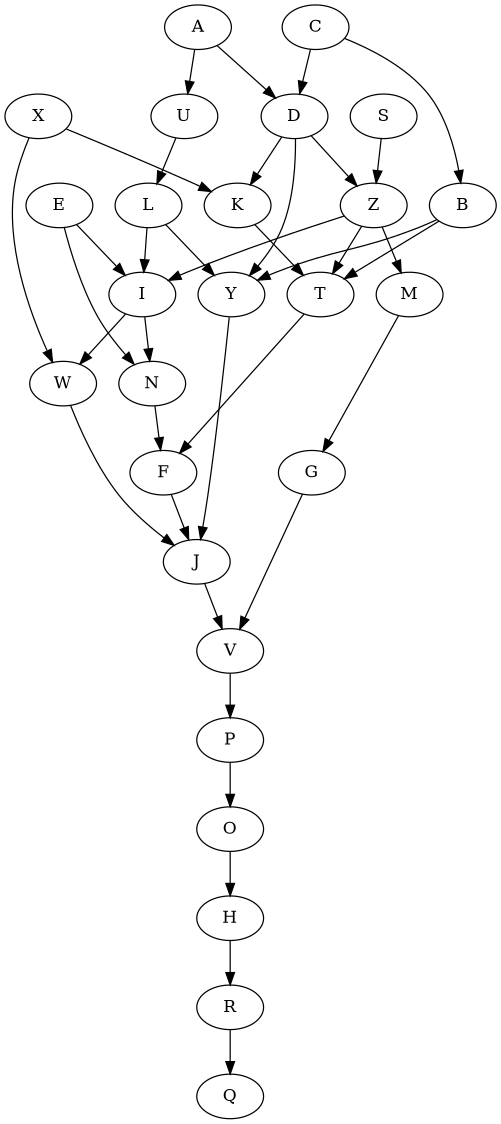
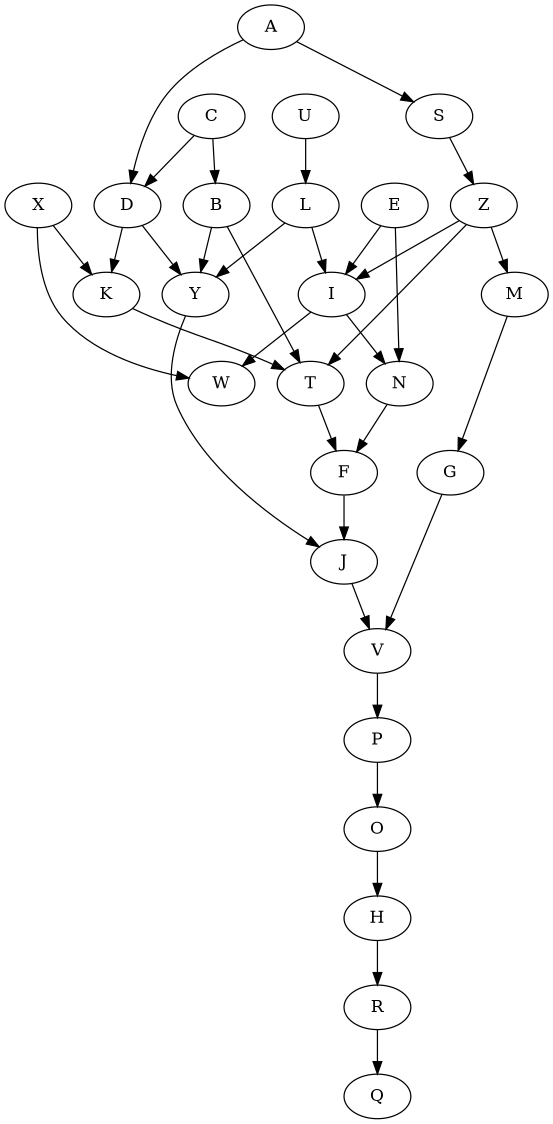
(192, 65) -> (349, 69)
(330, 156) -> none
(107, 479) -> none
